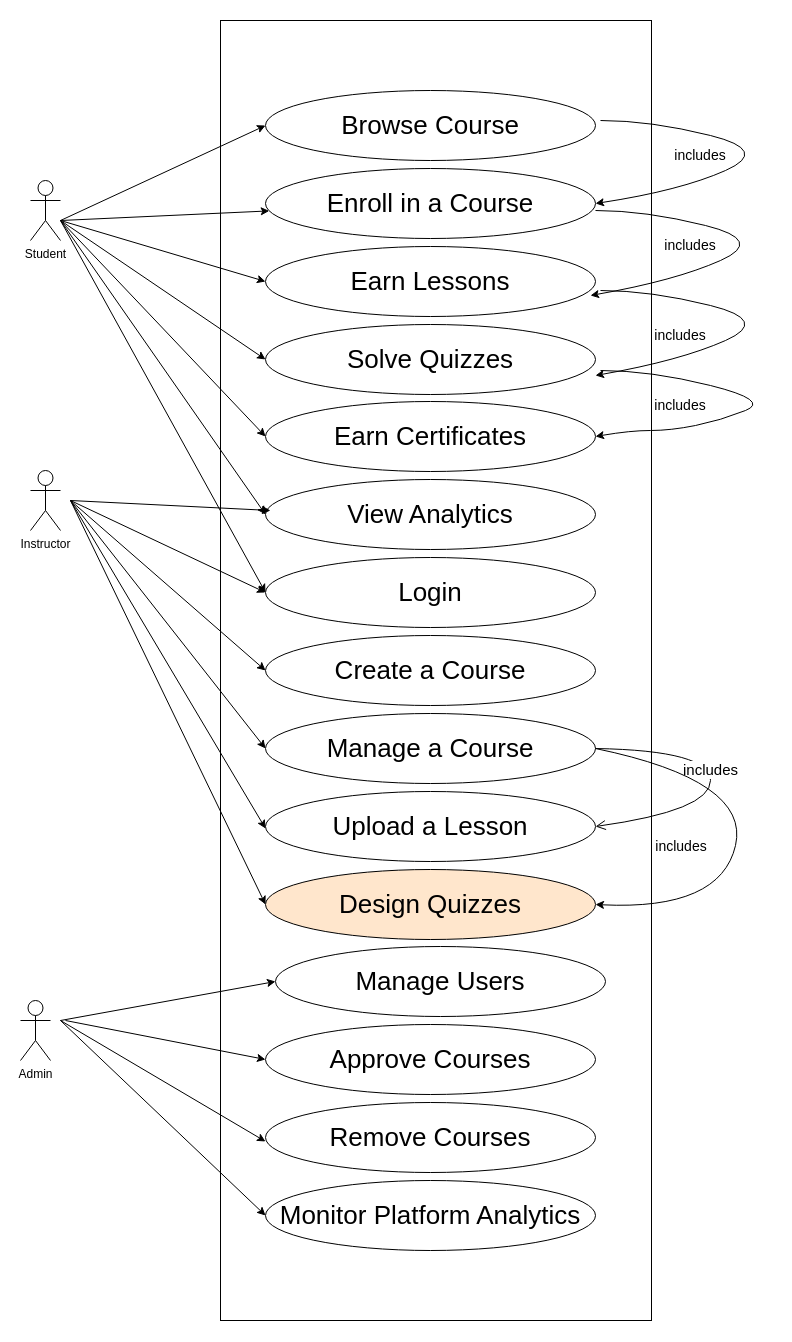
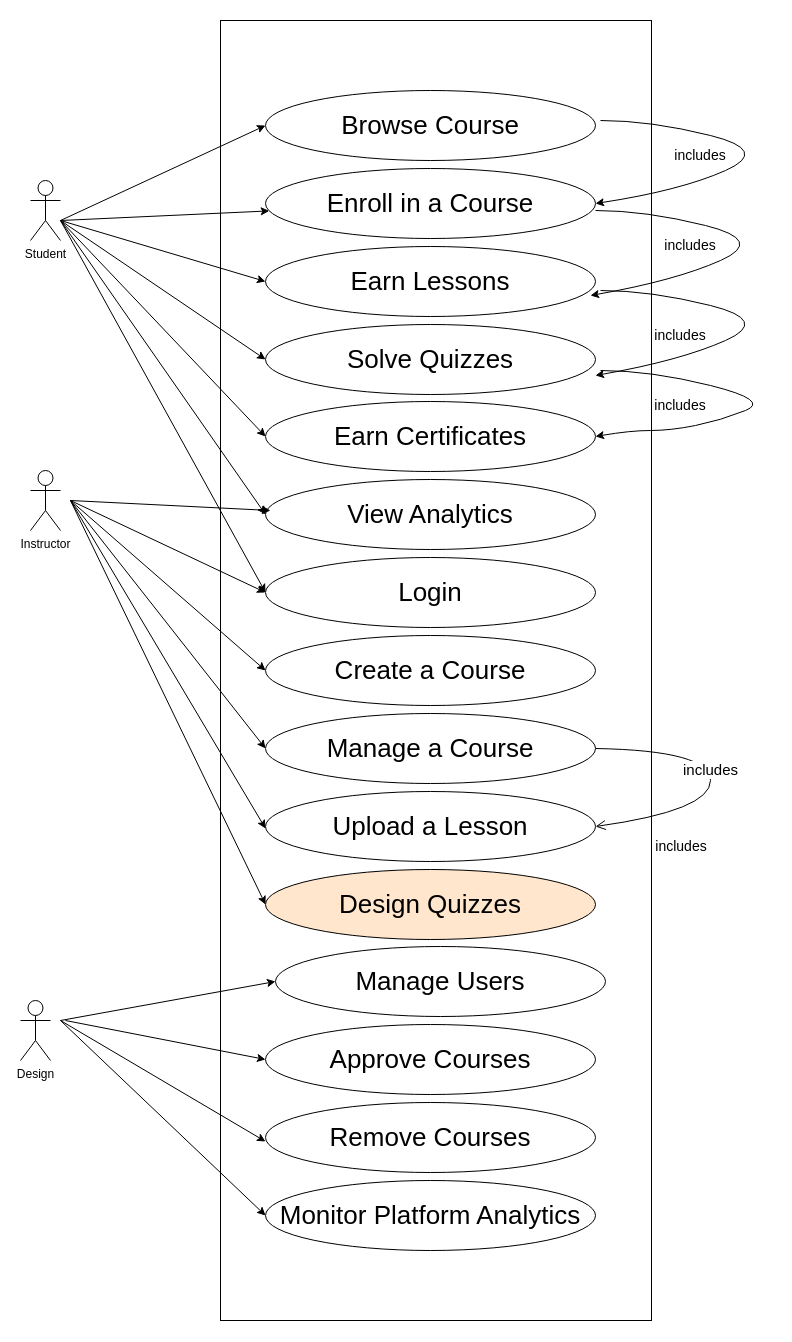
(737, 834) -> none
(36, 1075) -> (36, 1075)
